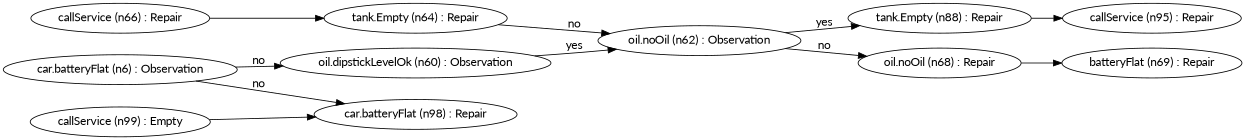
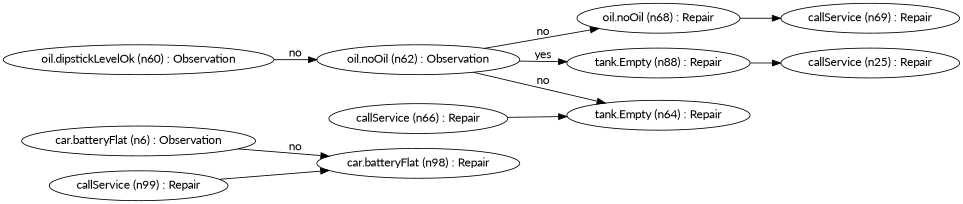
(1152, 18) -> (870, 63)
(550, 29) -> (535, 87)
(574, 46) -> (295, 53)
(1152, 63) -> (870, 18)
(255, 67) -> none
(120, 122) -> (139, 186)
